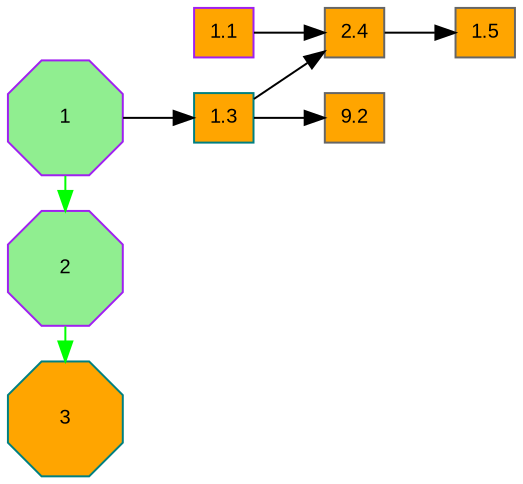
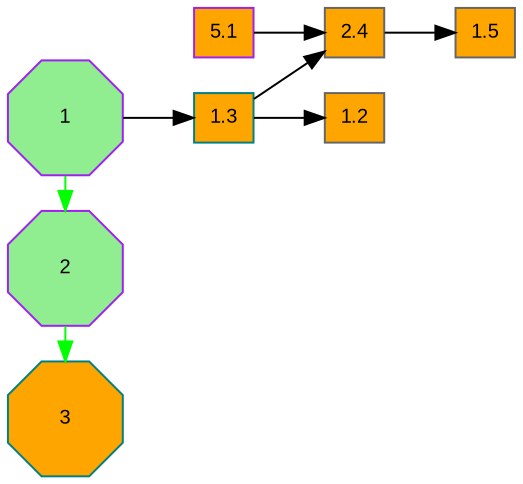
(224, 33) -> (224, 33)
(355, 118) -> (355, 118)
